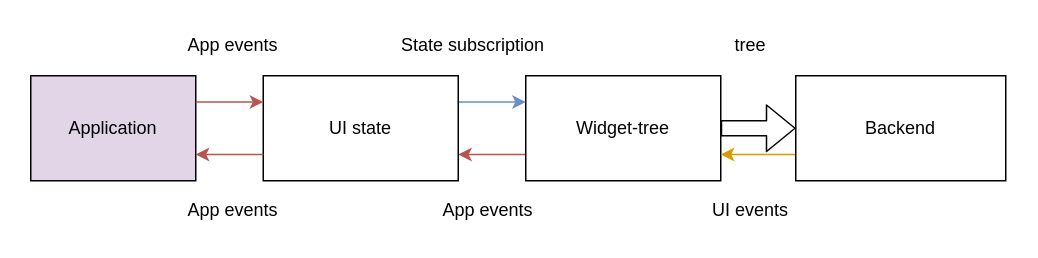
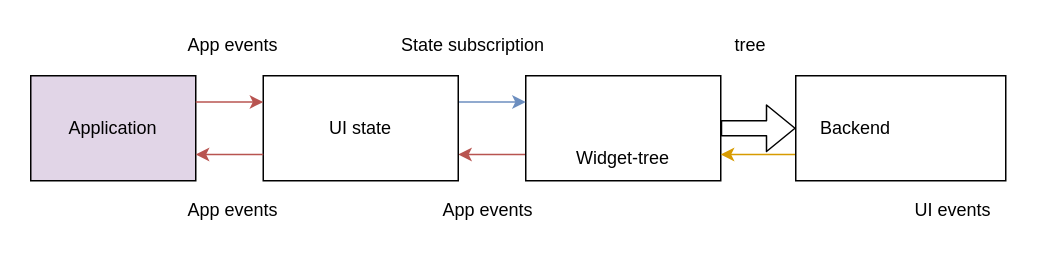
(623, 128) -> (623, 158)
(901, 128) -> (856, 128)
(751, 211) -> (953, 211)
